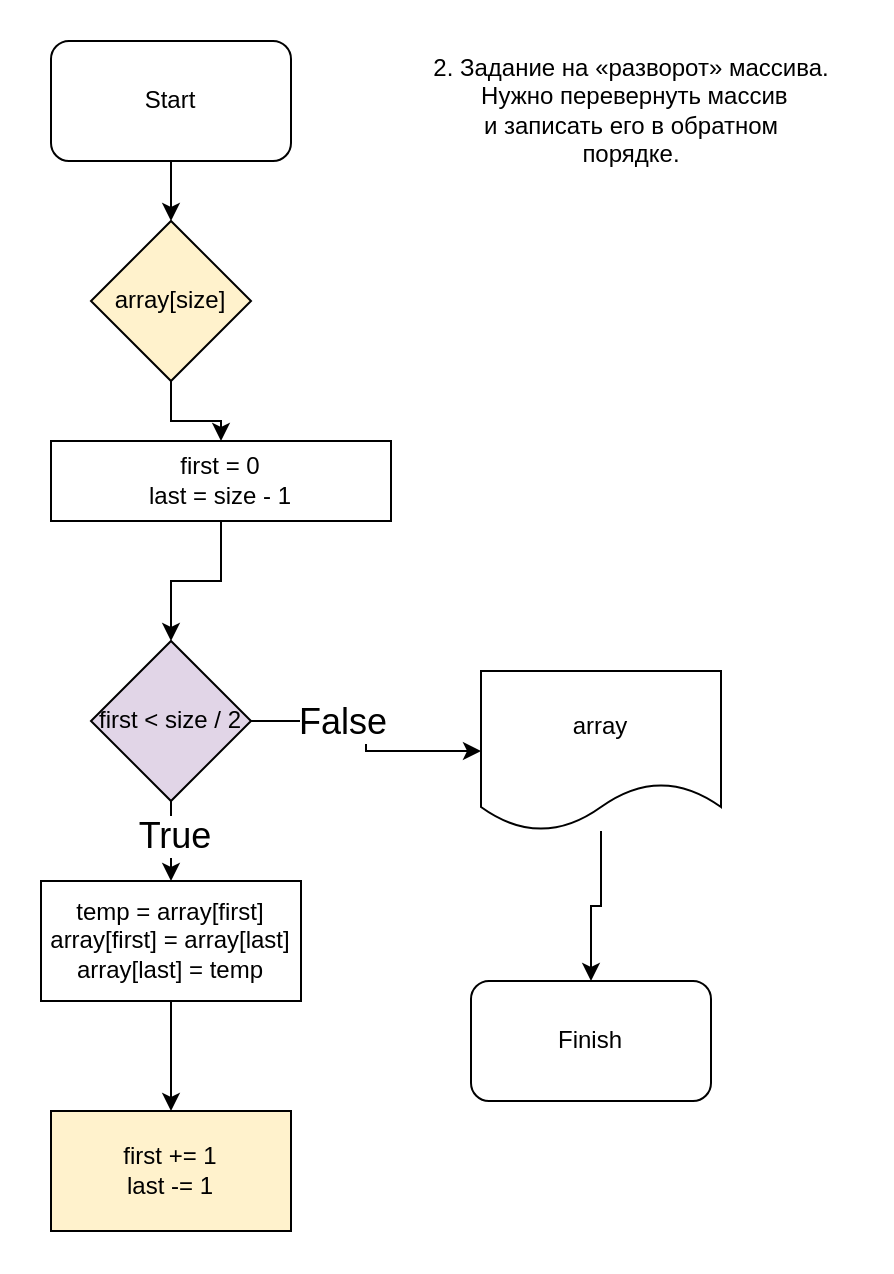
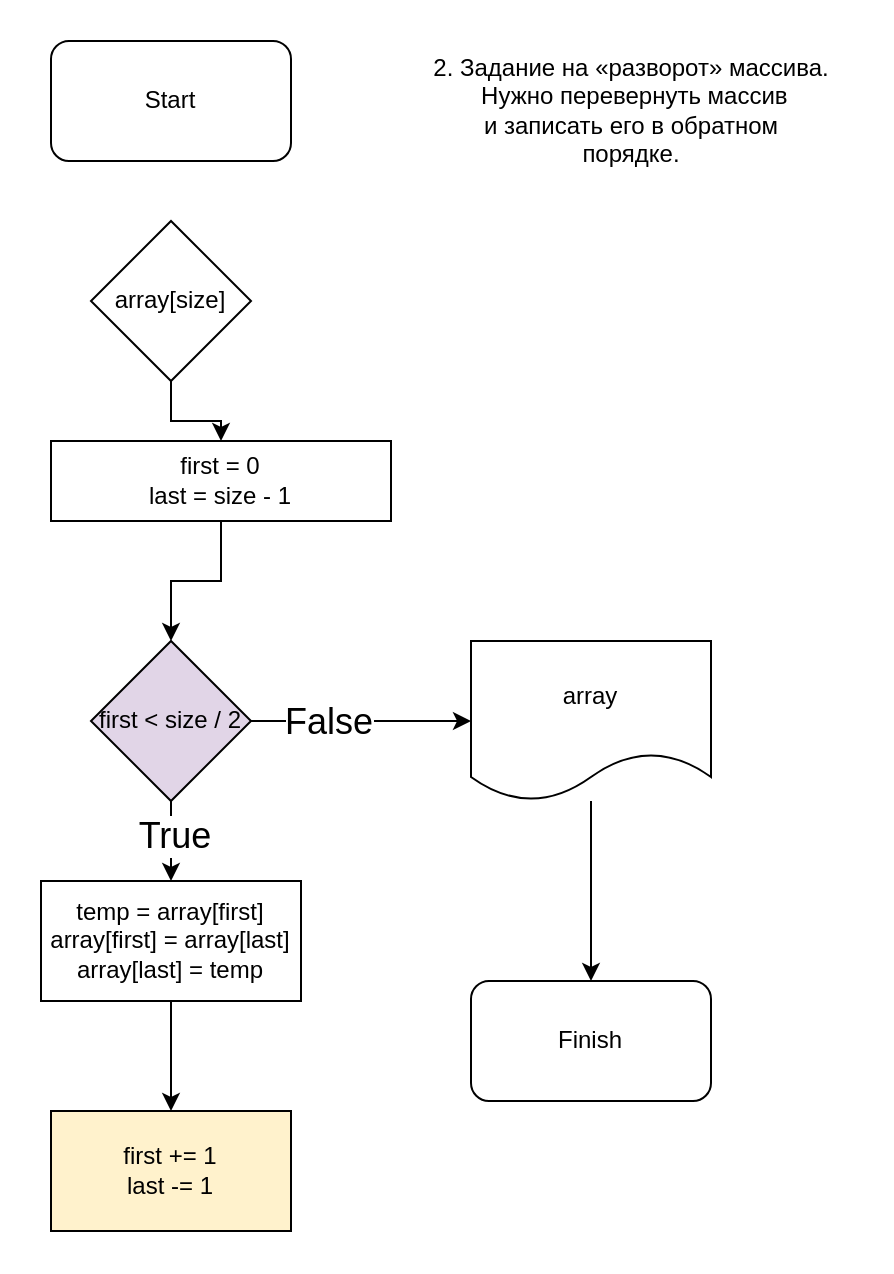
(171, 198) -> none
(171, 301) -> (171, 301)
(601, 751) -> (591, 721)
